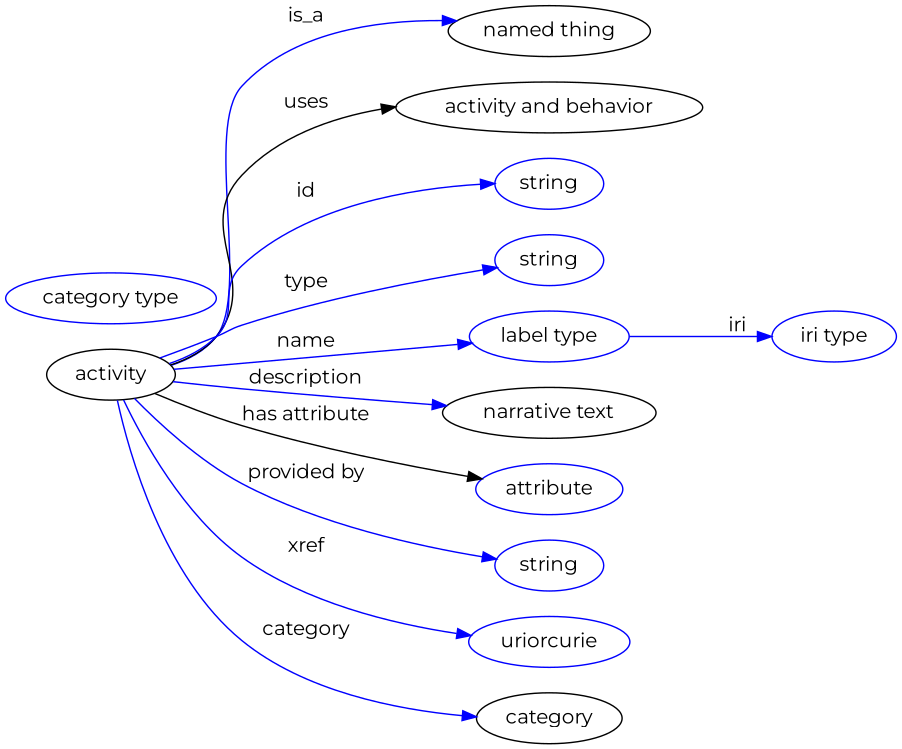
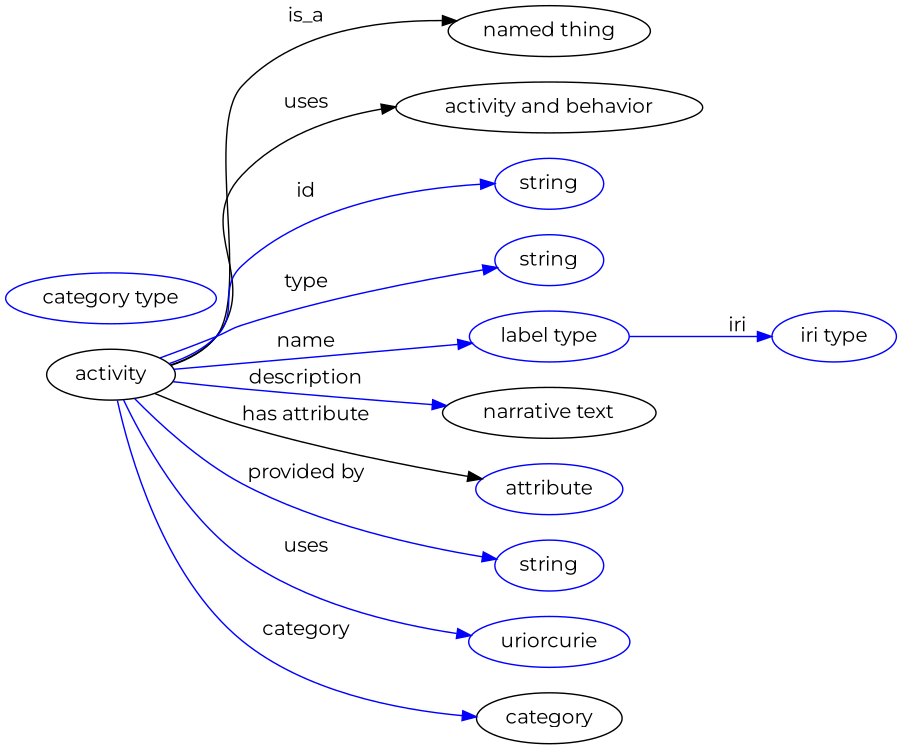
(228, 130) -> (228, 130)
(306, 546) -> (306, 546)
